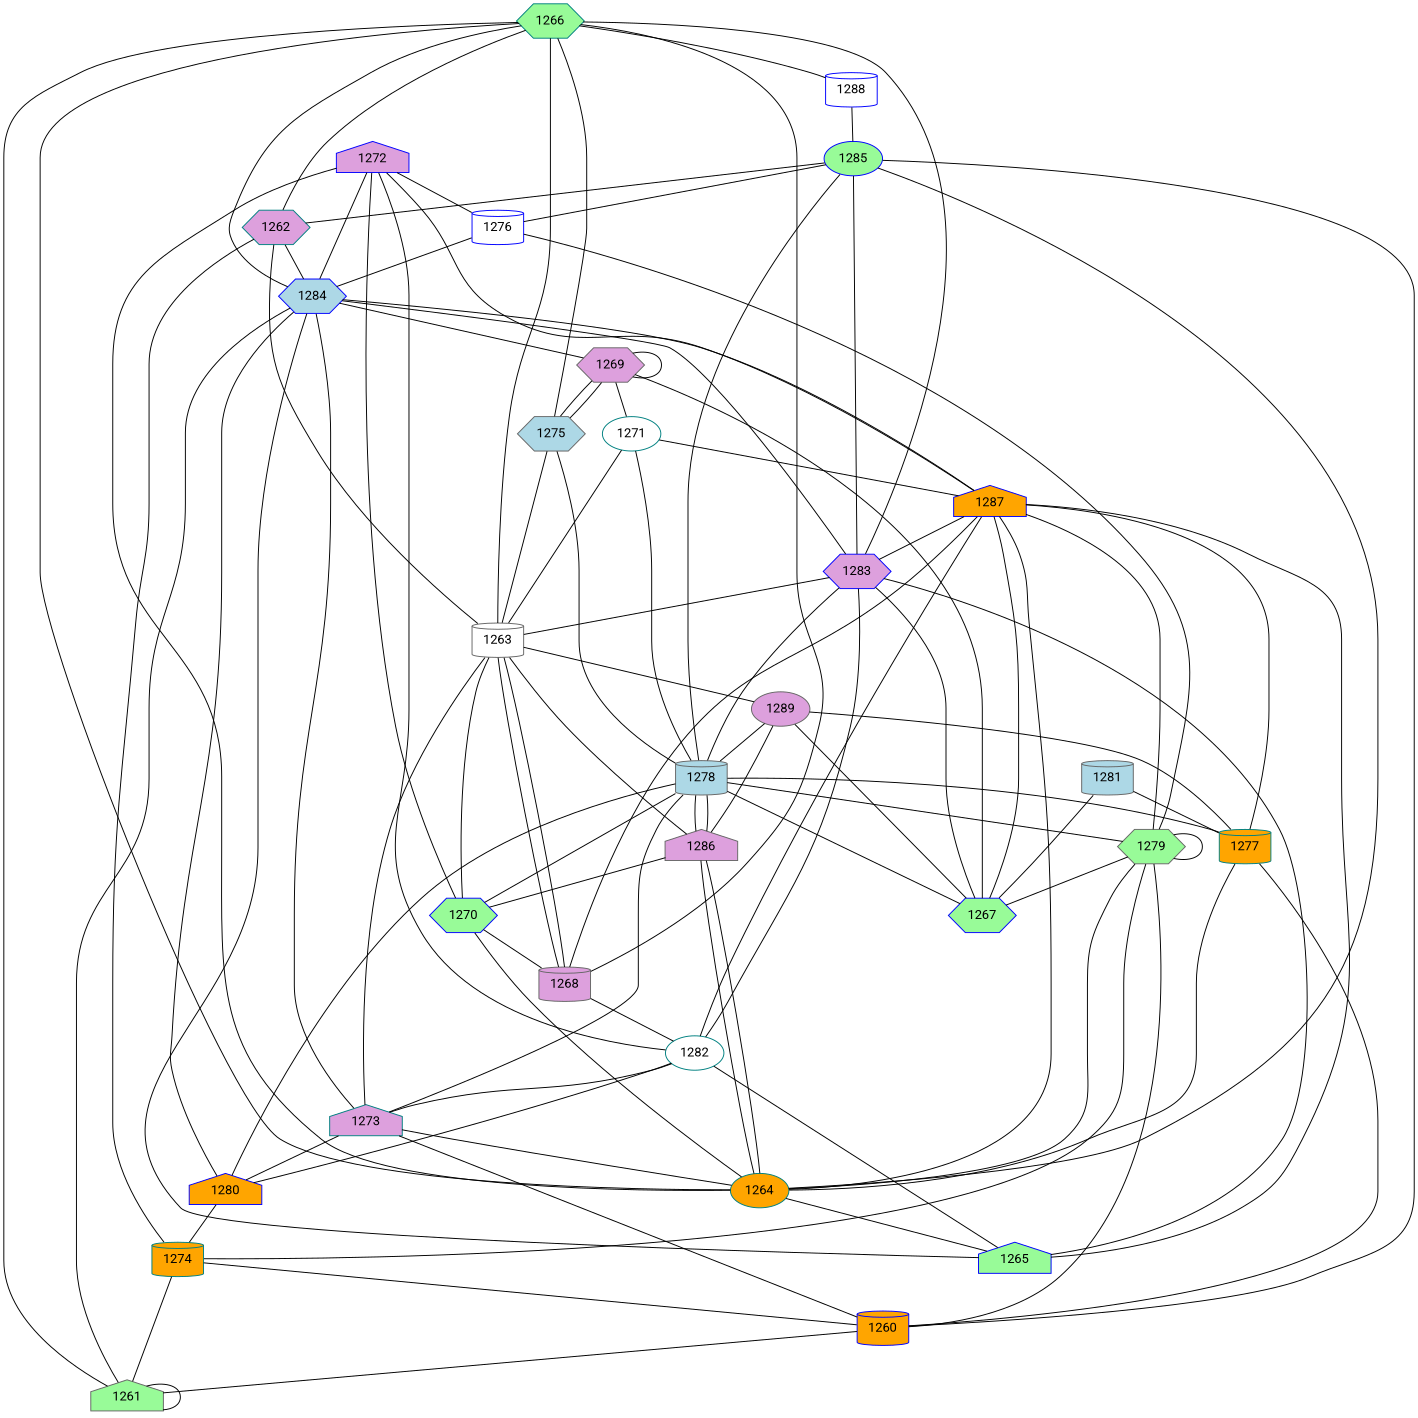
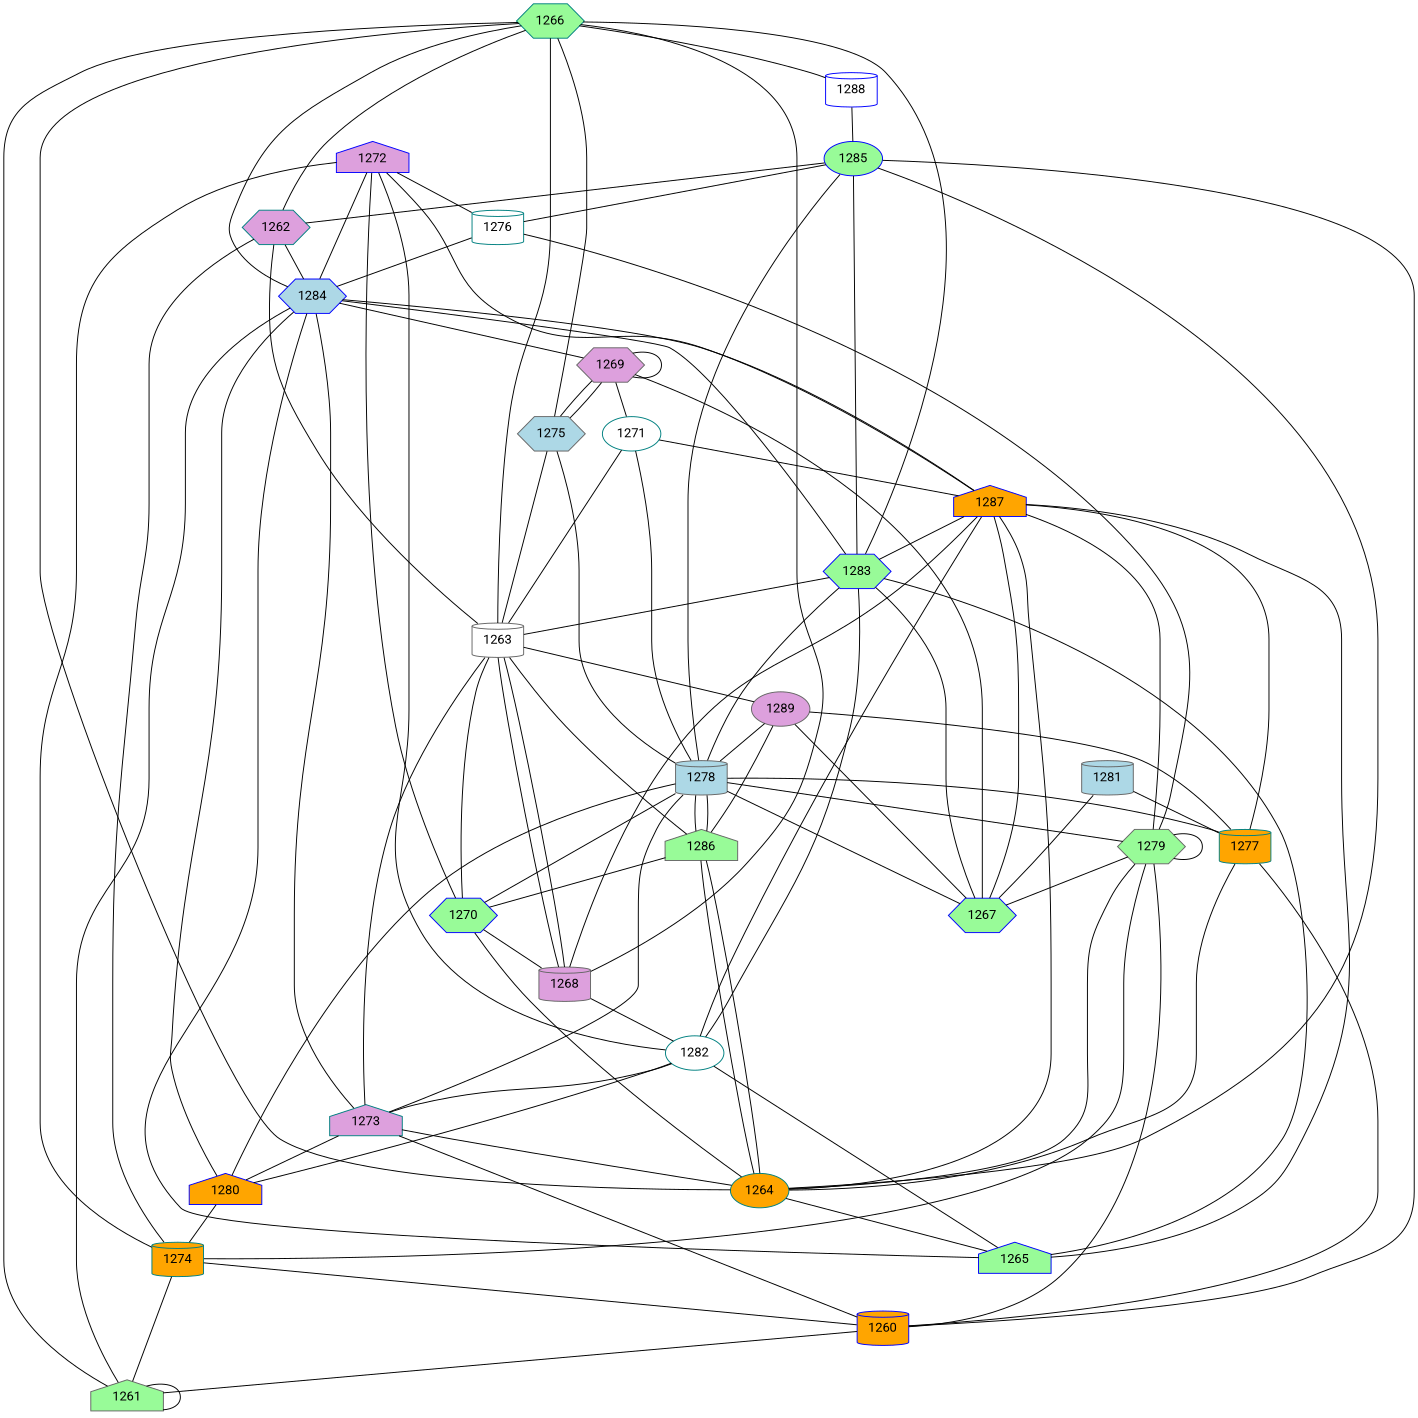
(498, 227) -> (498, 227)
(857, 571) -> (857, 571)
(222, 802) -> (66, 651)
(701, 847) -> (701, 847)
